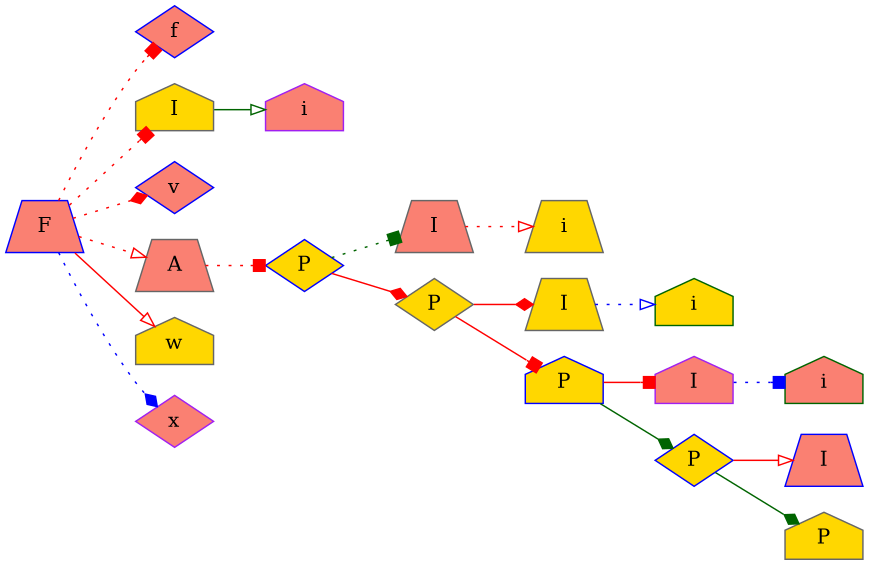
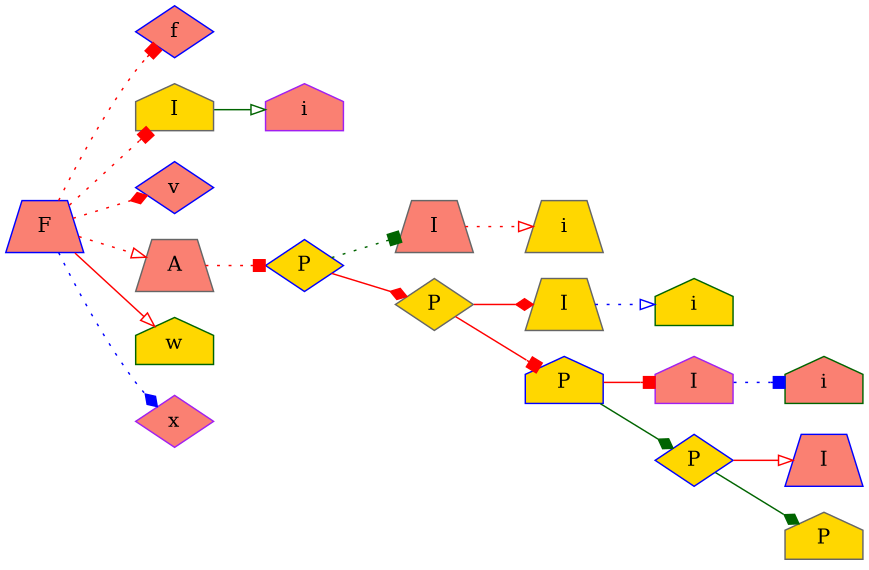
(175, 343) -> (175, 343)
